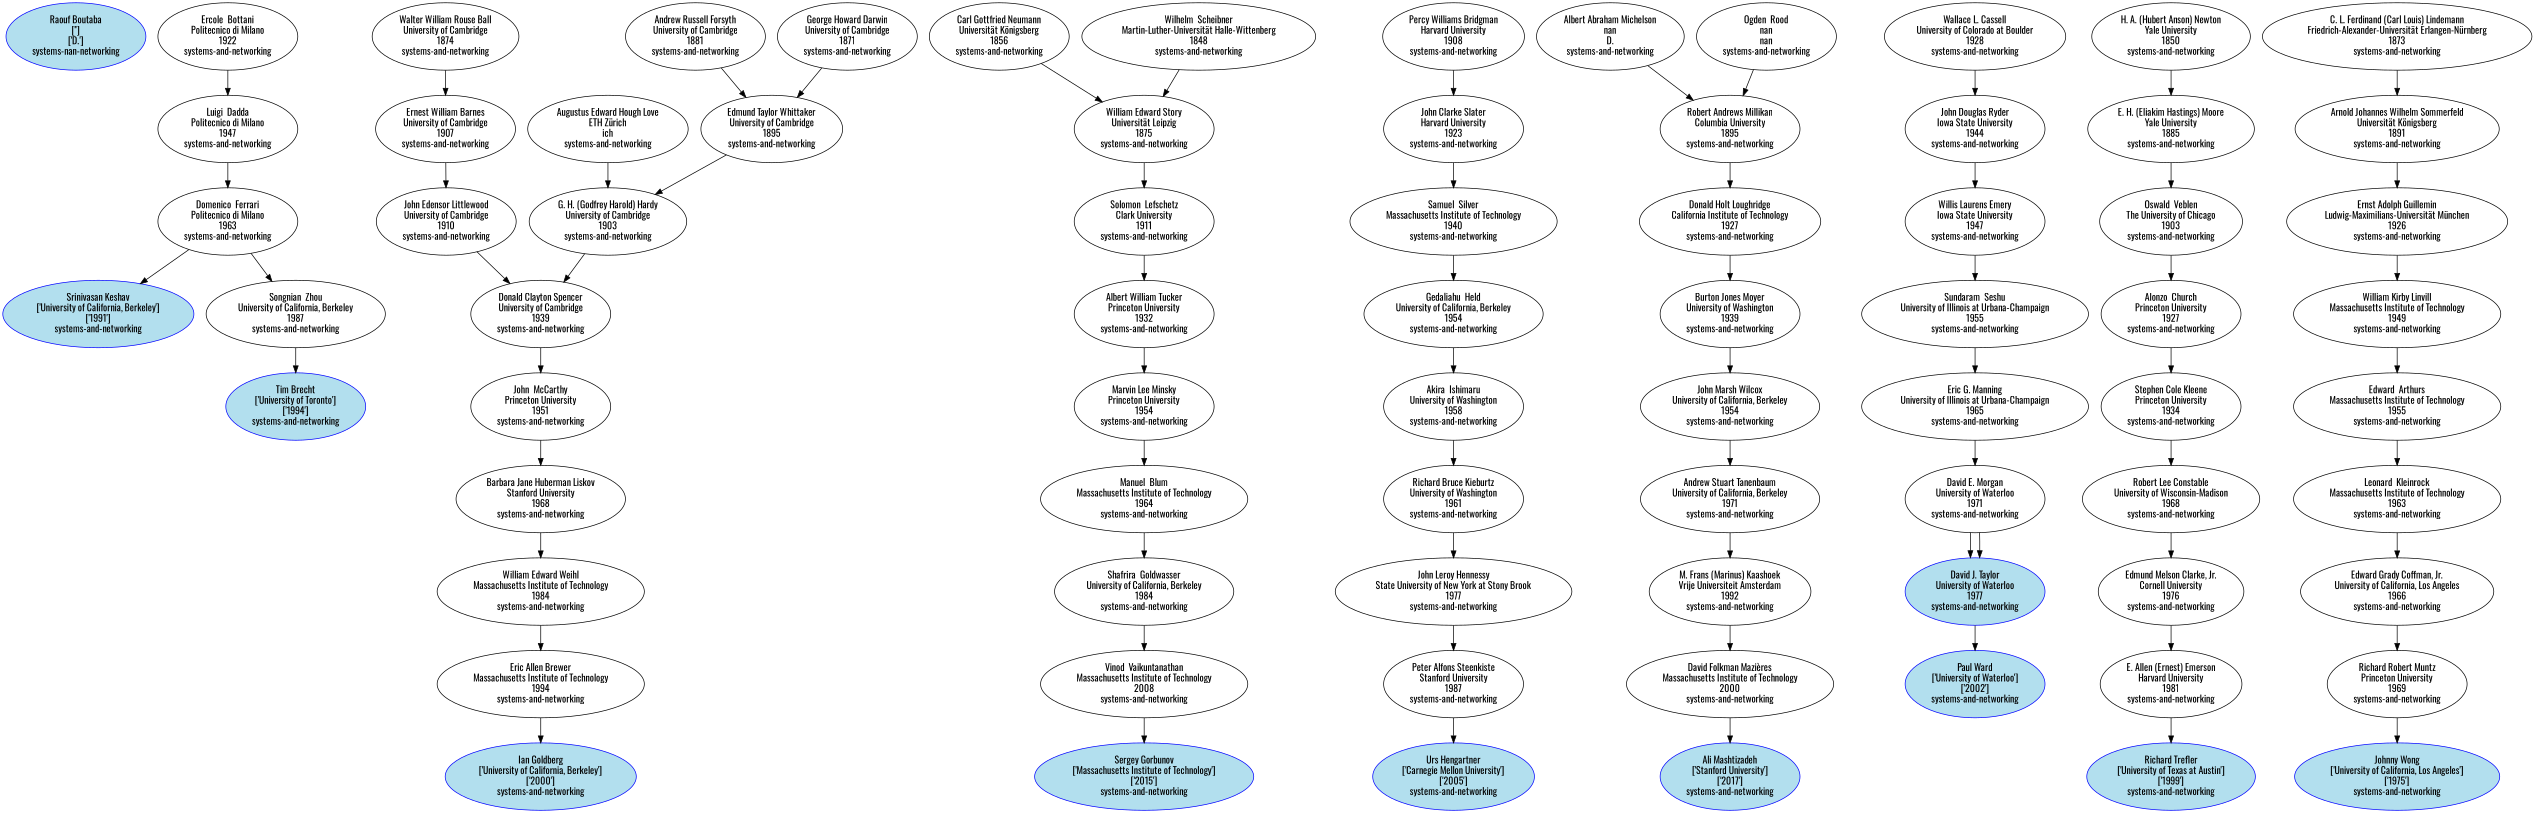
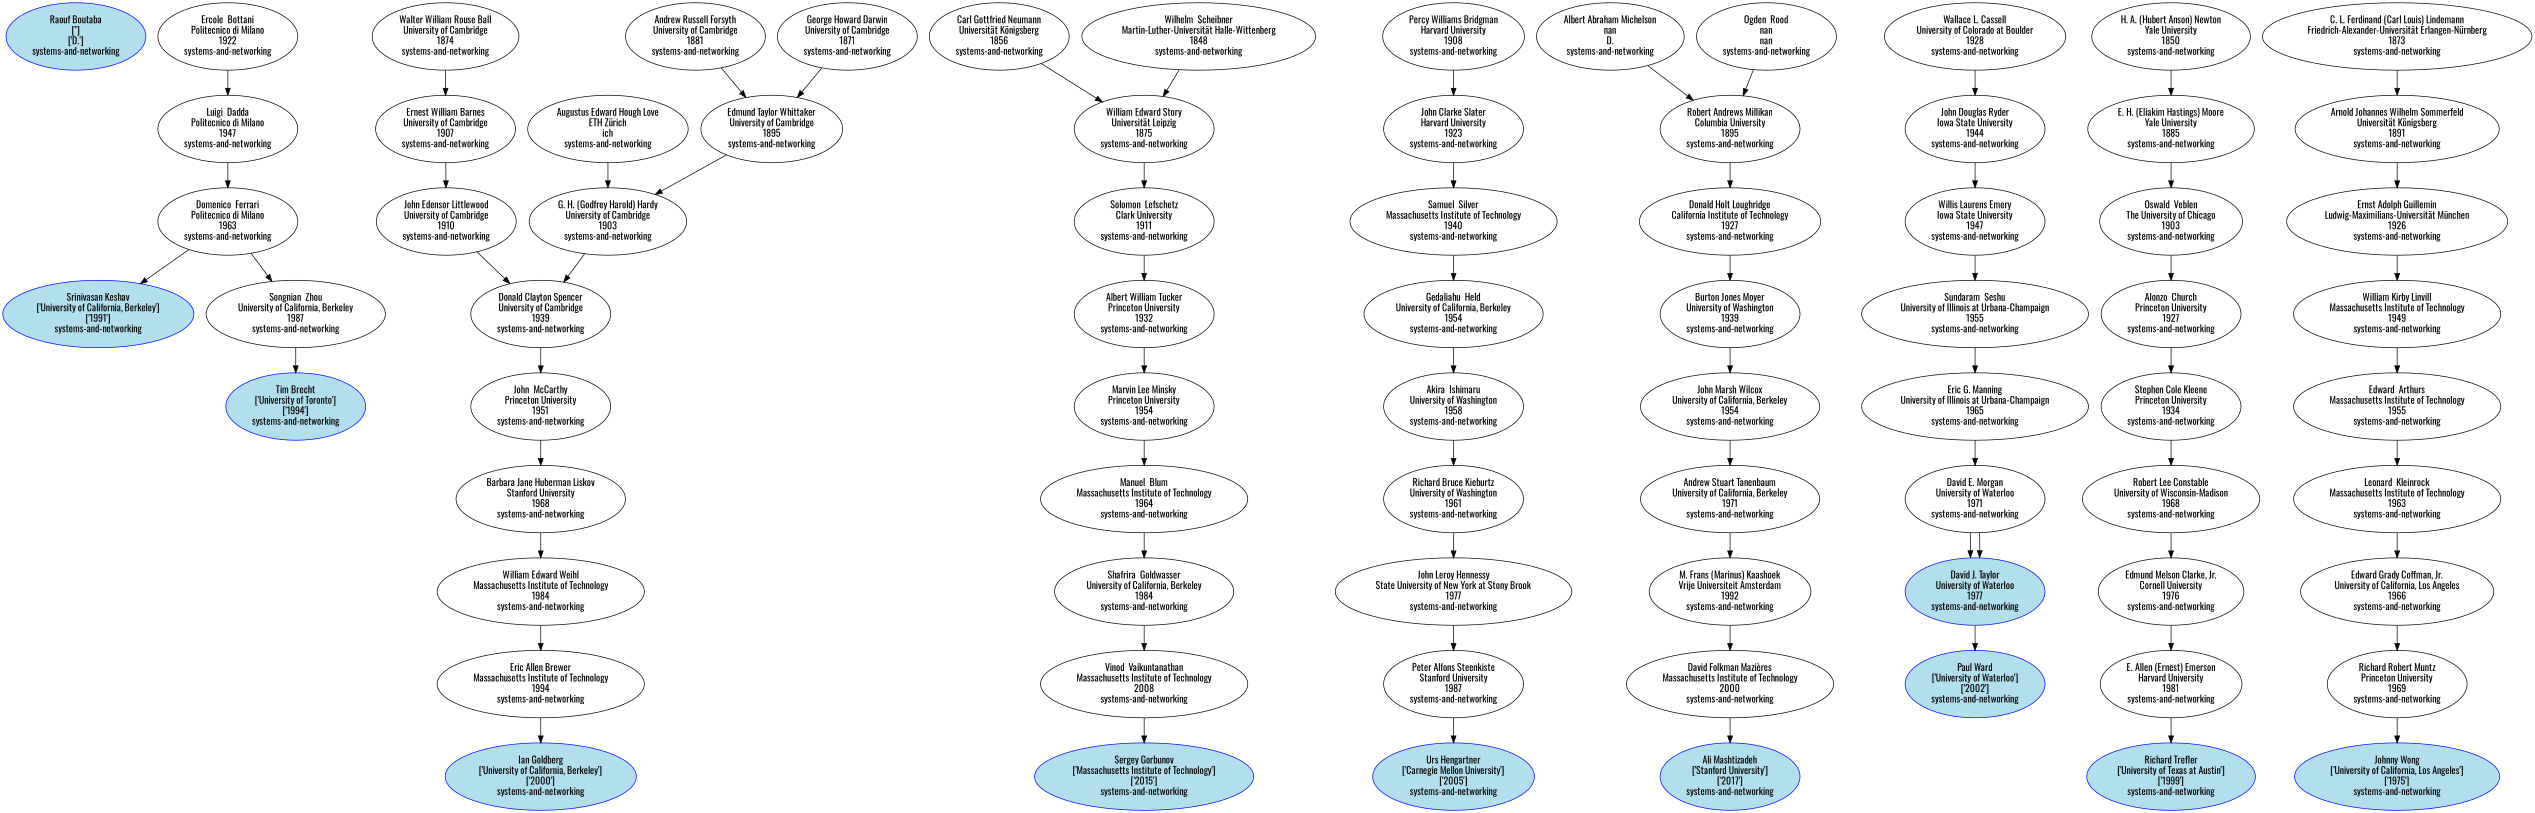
(76, 36) -> (76, 36)
